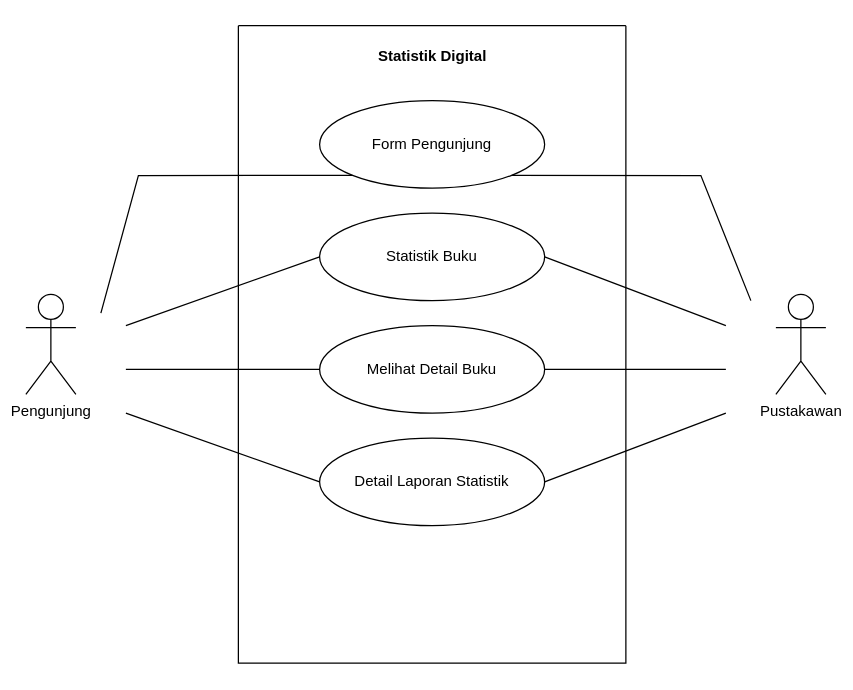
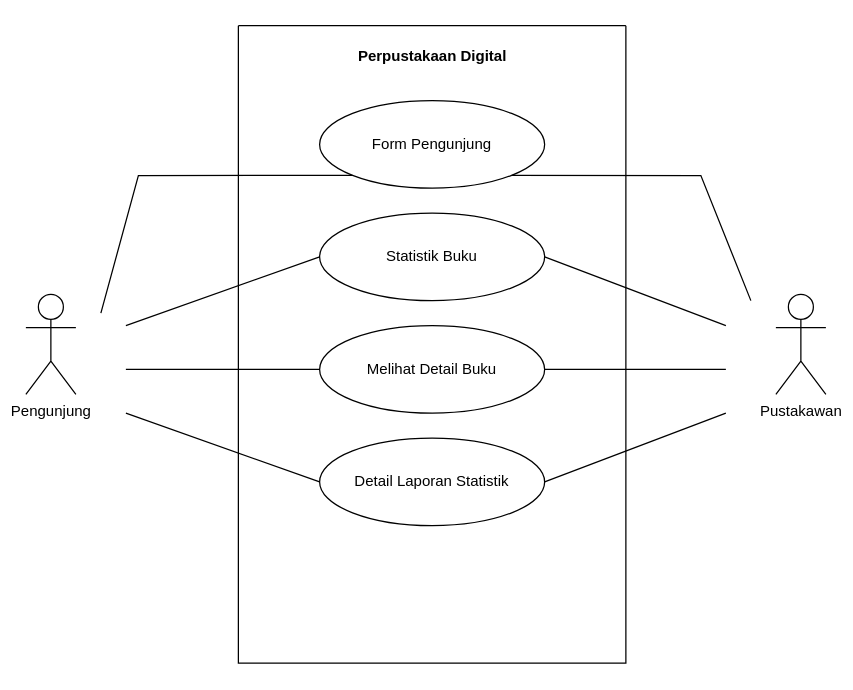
(433, 57) -> (433, 57)
